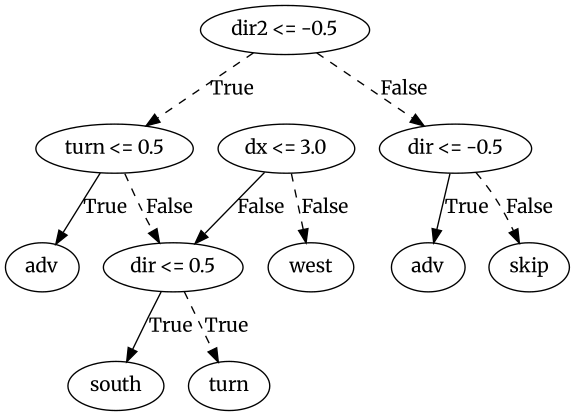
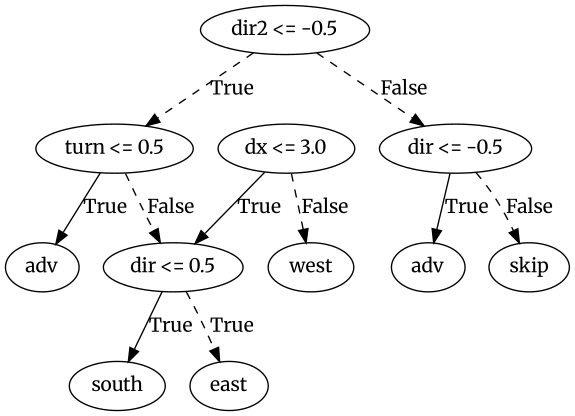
(261, 208) -> (260, 208)
(229, 386) -> (229, 386)
